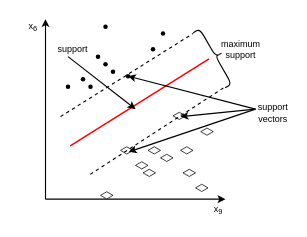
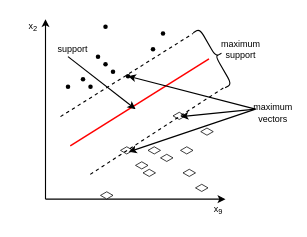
(33, 27) -> (33, 27)
(273, 113) -> (273, 113)
